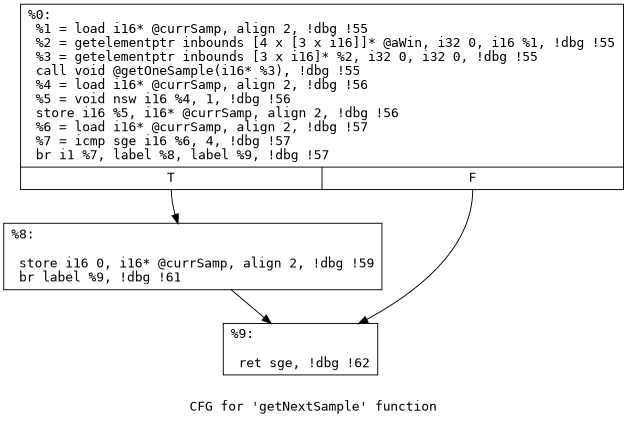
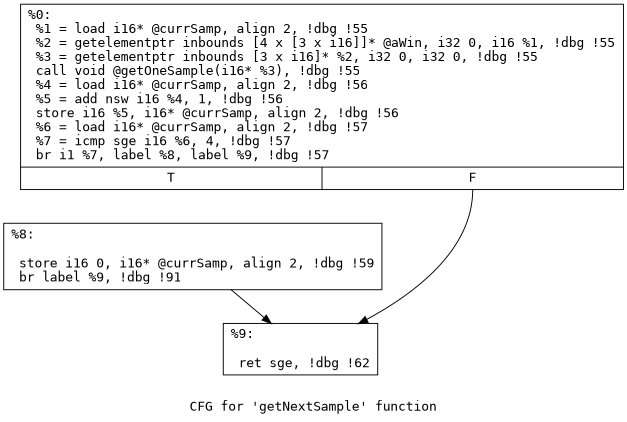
(160, 99) -> (156, 99)
(172, 202) -> none
(96, 278) -> (96, 278)
